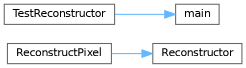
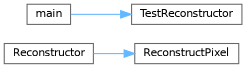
(140, 14) -> (95, 14)
(127, 54) -> (109, 54)
